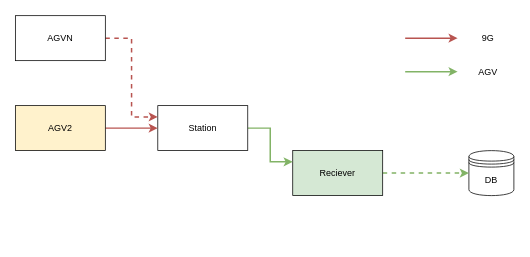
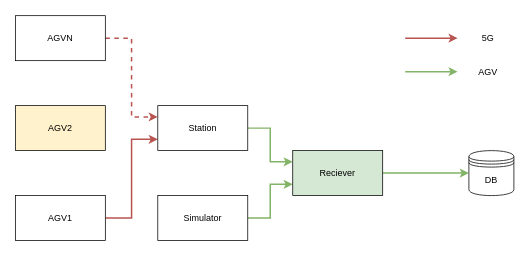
(488, 38) -> (488, 38)
(129, 128) -> none
(424, 173) -> (424, 173)
none -> (132, 182)
none -> (270, 205)
none -> (60, 218)
none -> (203, 218)
